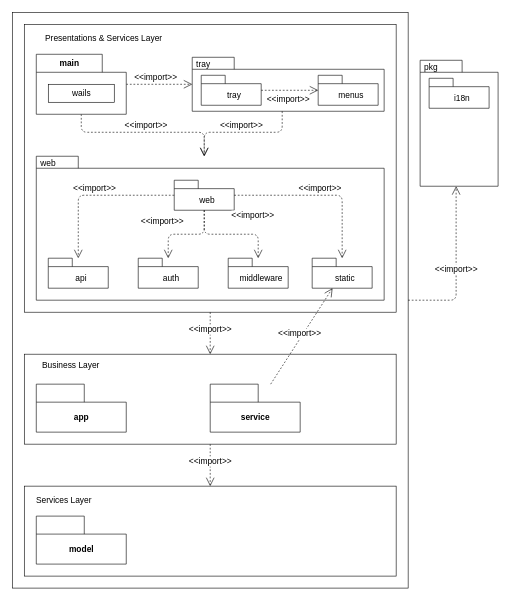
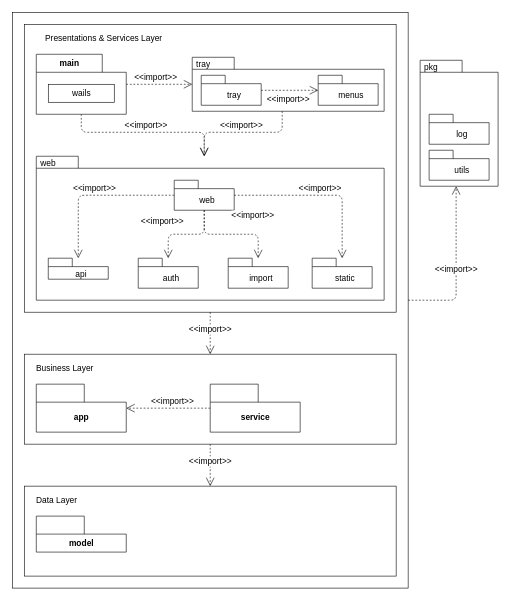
(459, 93) -> none
none -> (459, 129)
none -> (459, 165)
(78, 273) -> (78, 269)
(261, 273) -> (261, 273)
(287, 360) -> (168, 408)
(87, 366) -> (81, 369)
(67, 500) -> (59, 500)
(81, 540) -> (81, 534)
